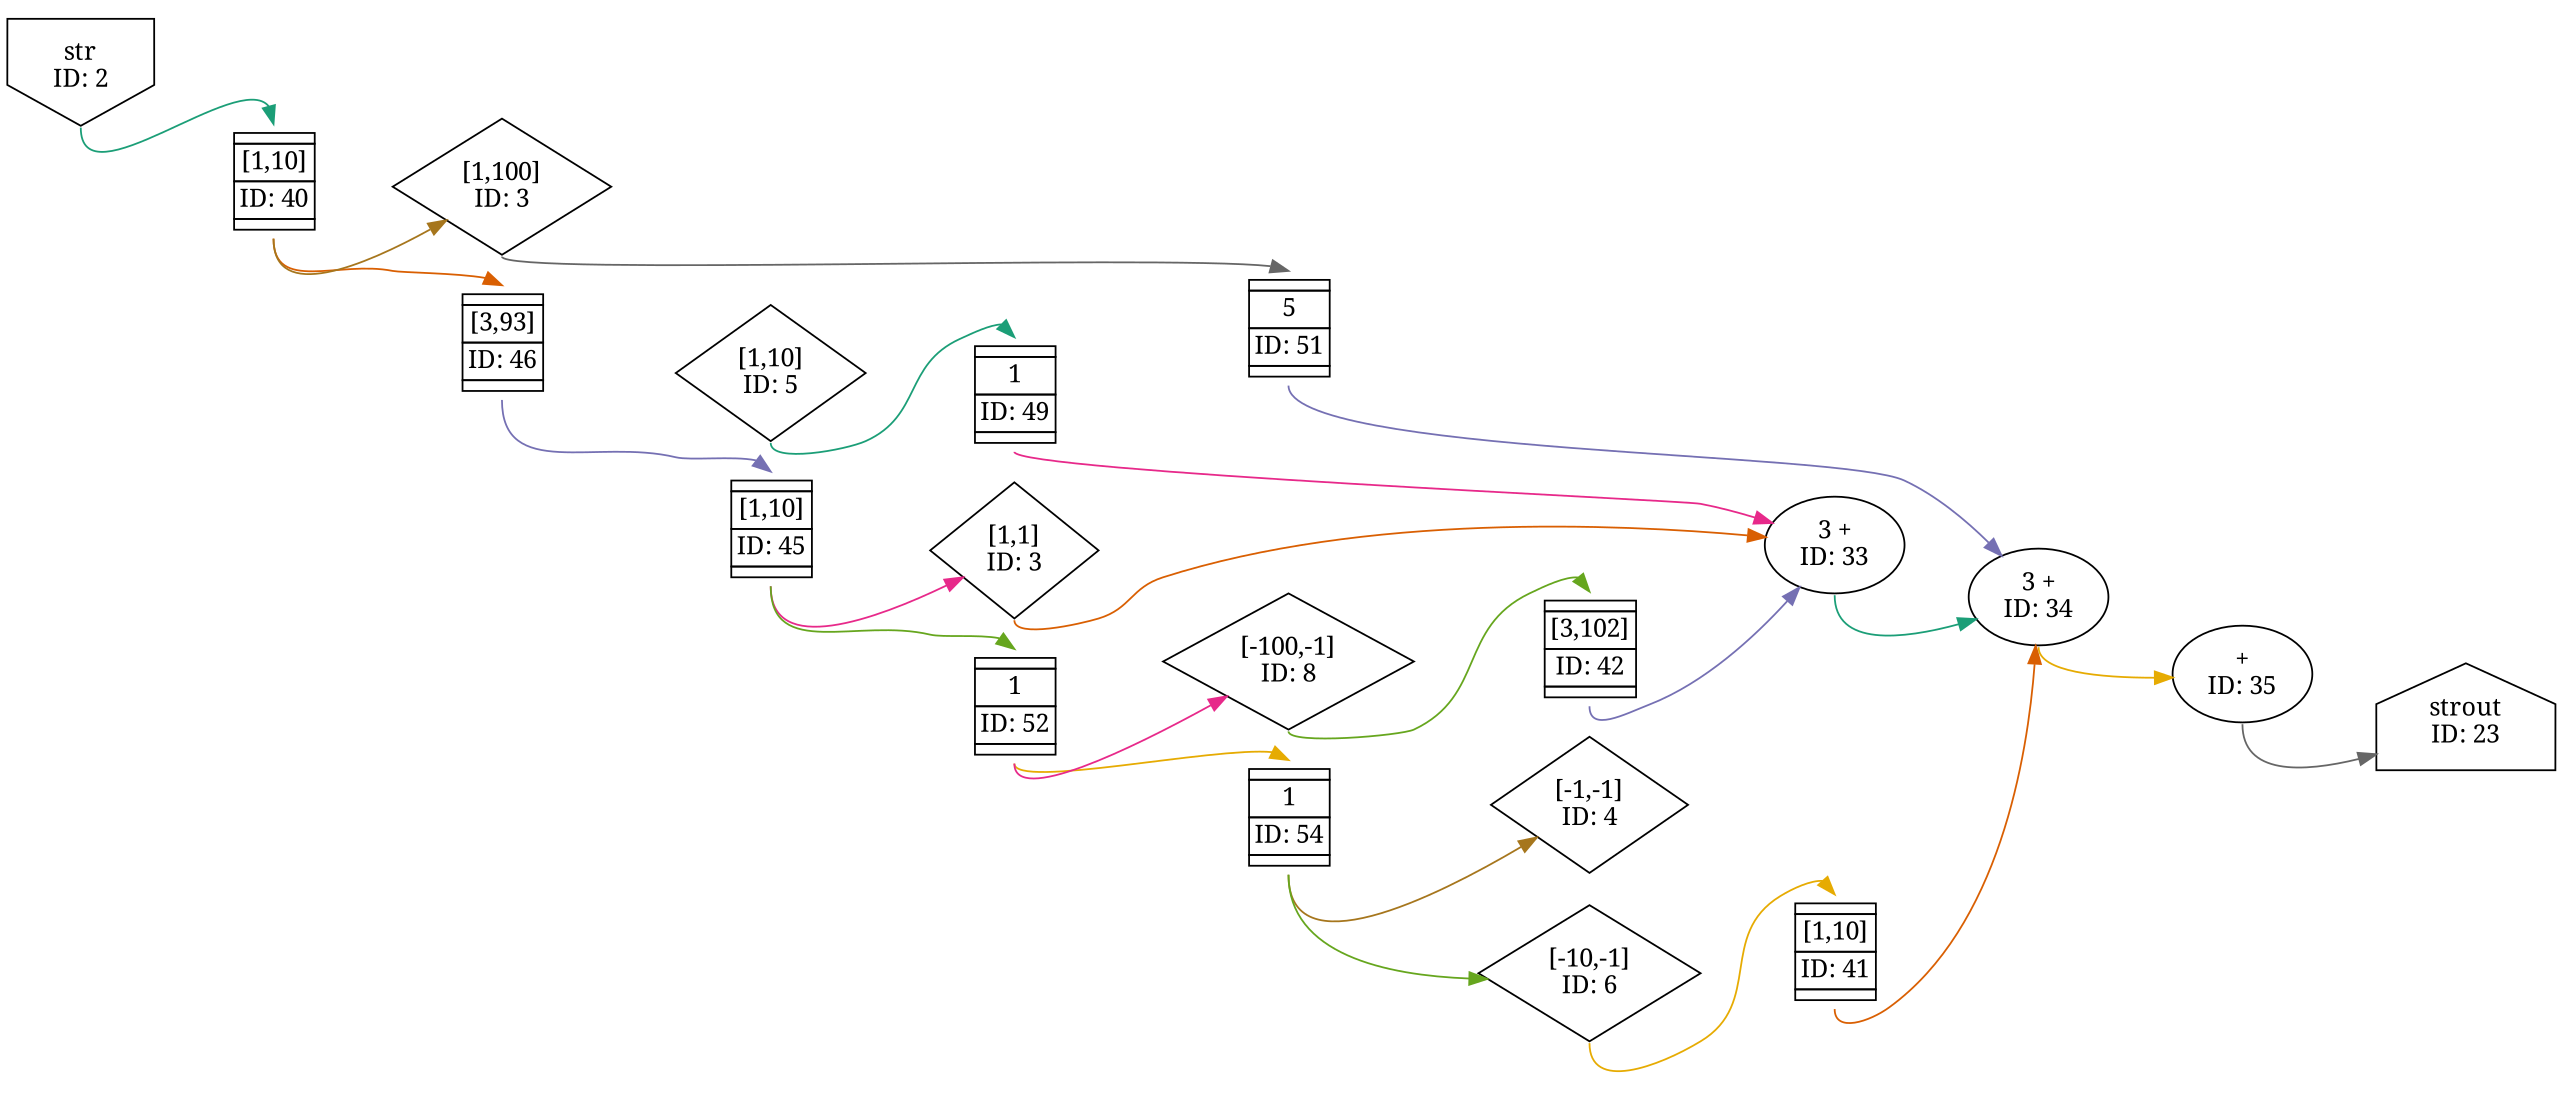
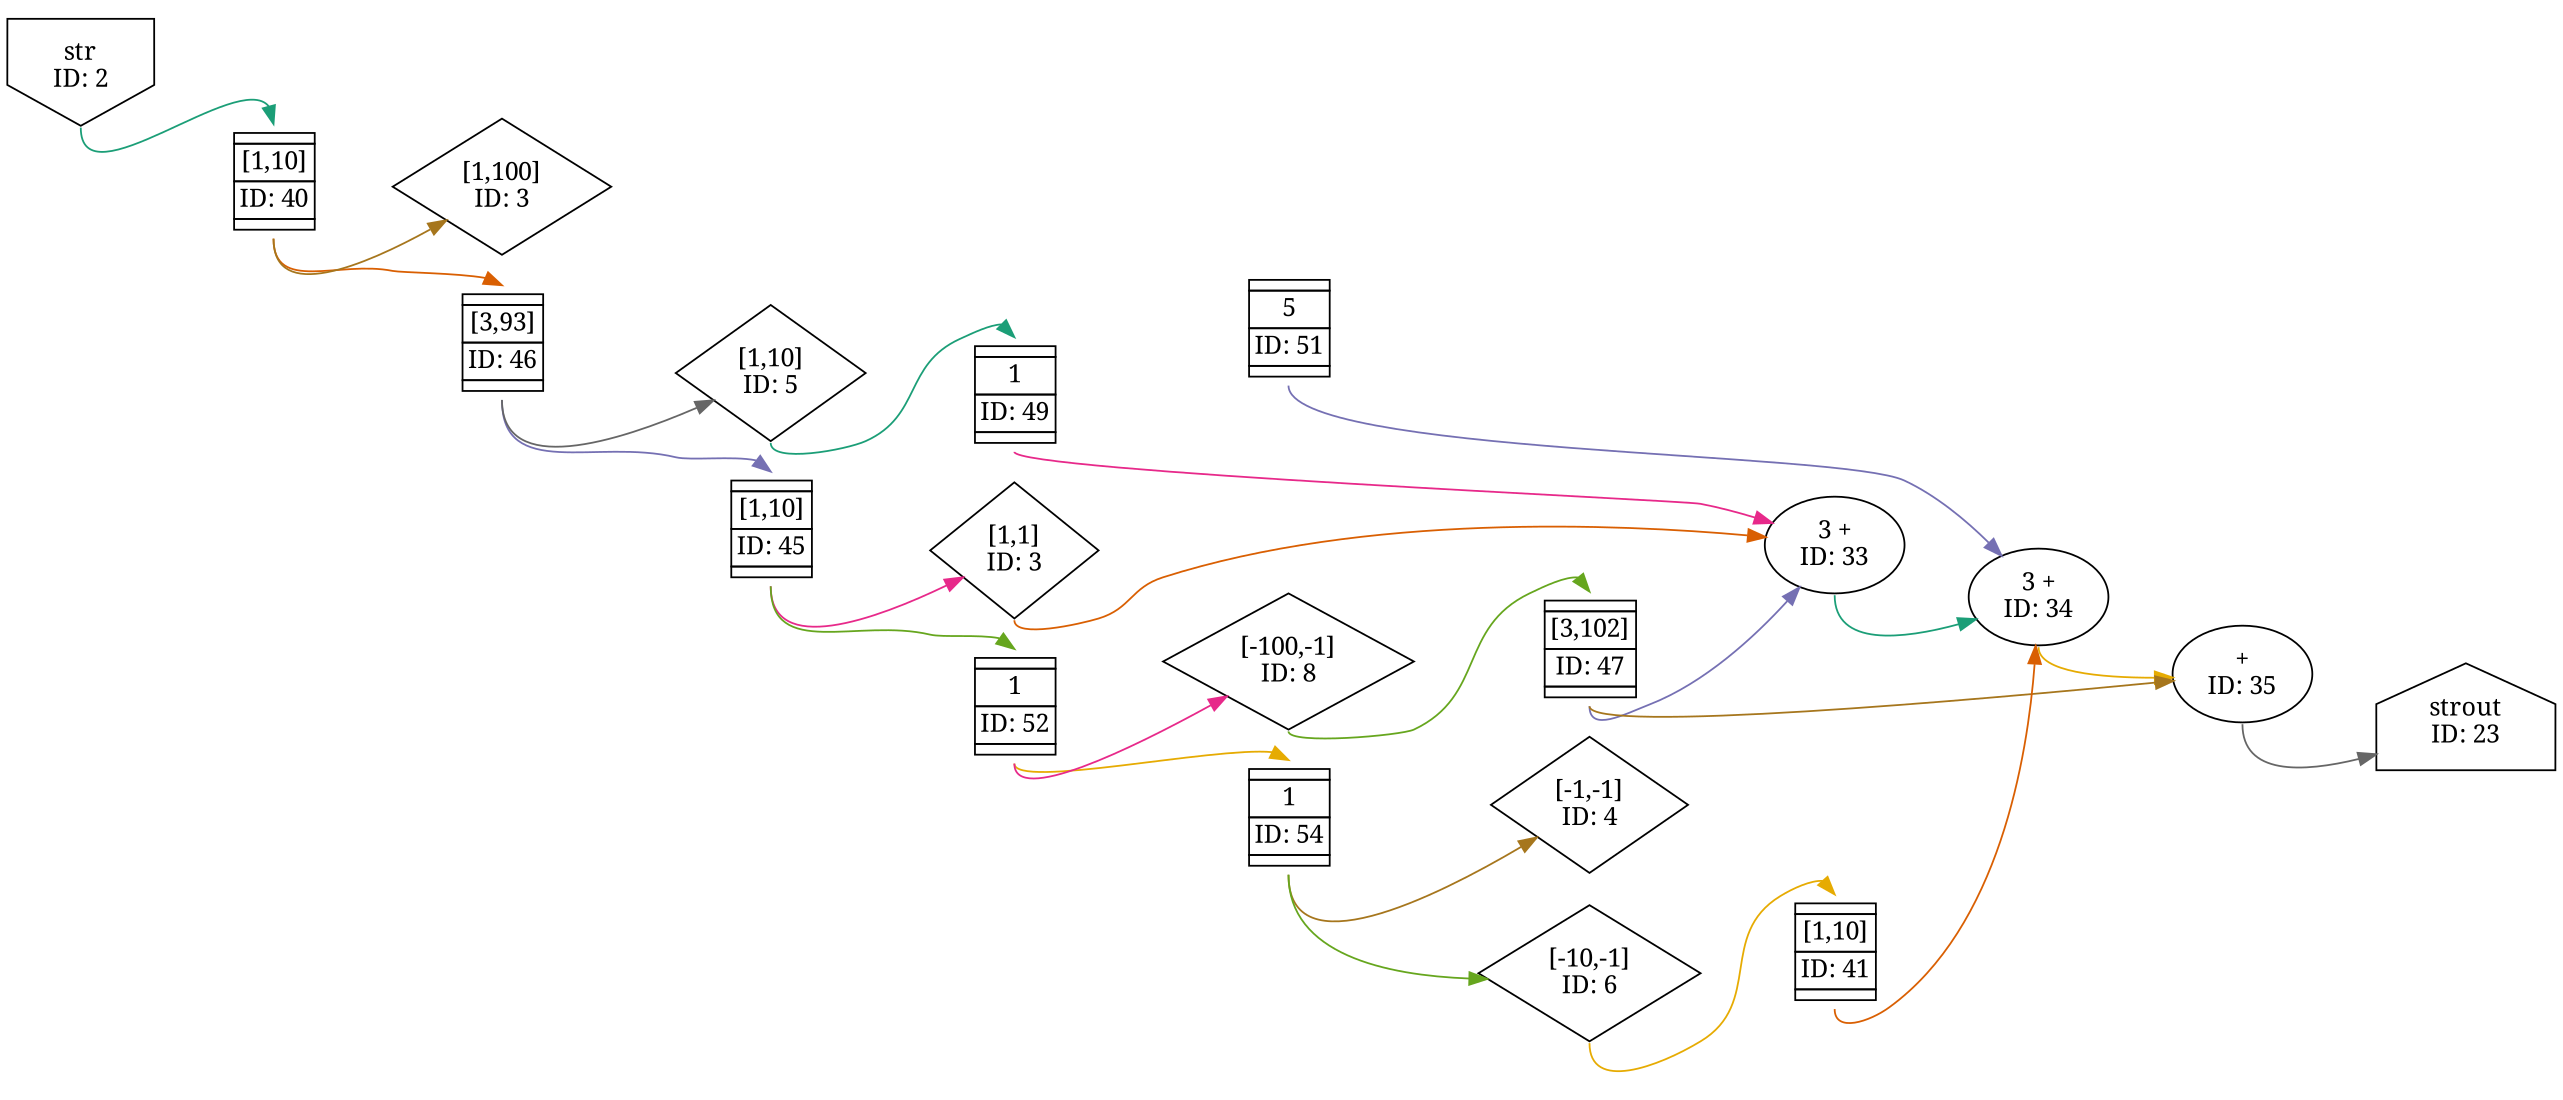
(886, 264) -> none
none -> (600, 441)
(1590, 667) -> (1590, 667)
none -> (1872, 707)
